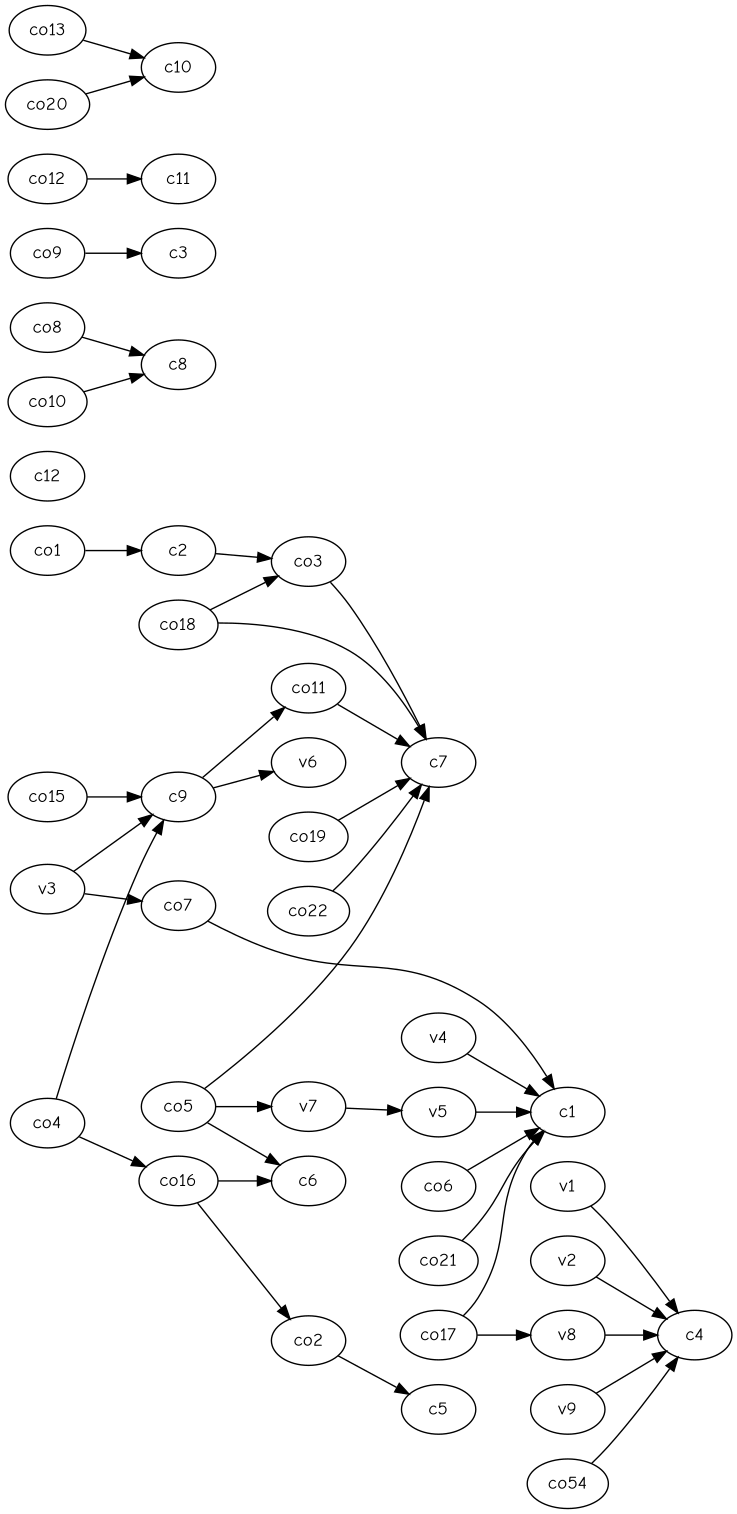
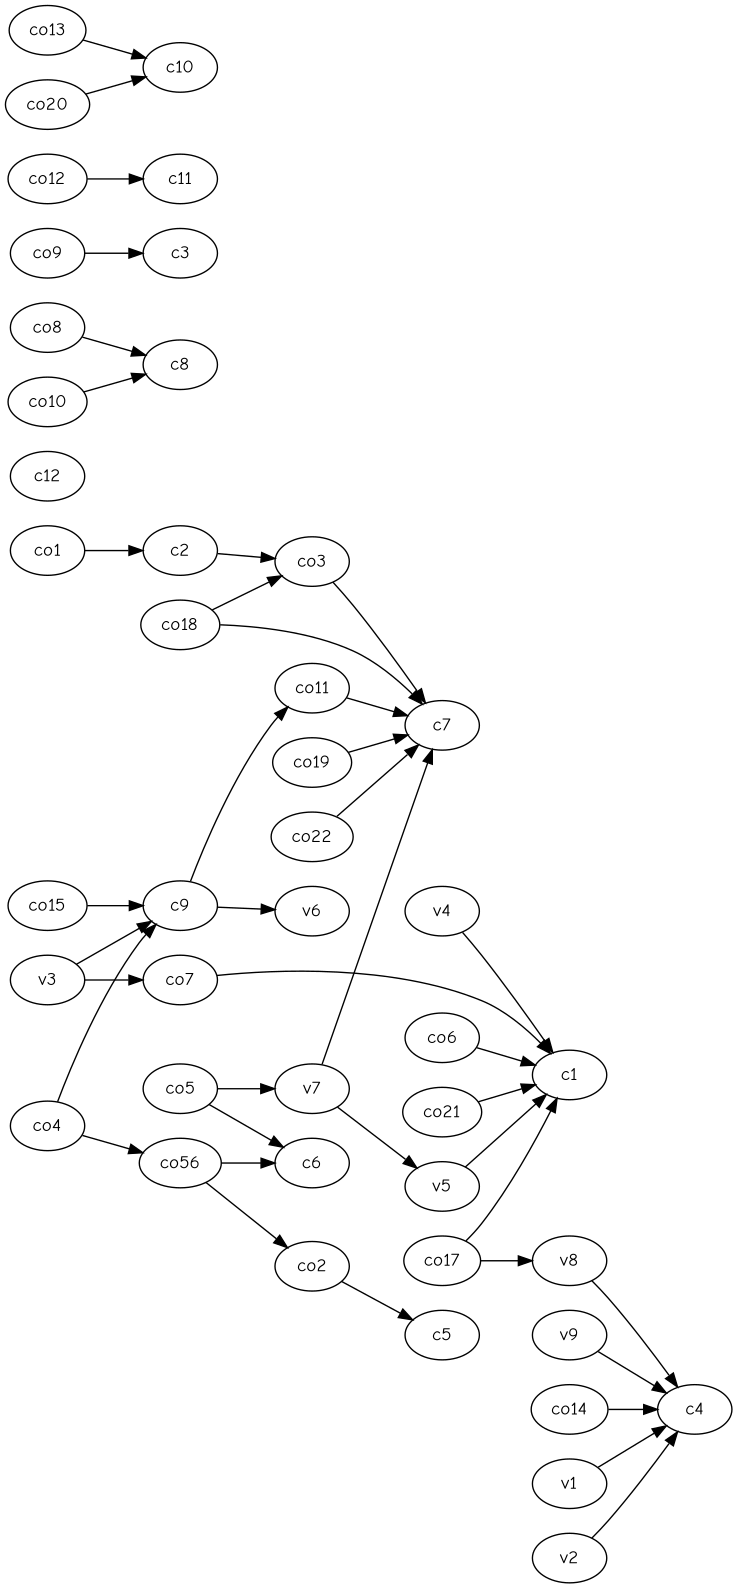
(344, 955) -> (375, 914)
(179, 1181) -> (180, 1163)
(568, 1484) -> (570, 1409)
